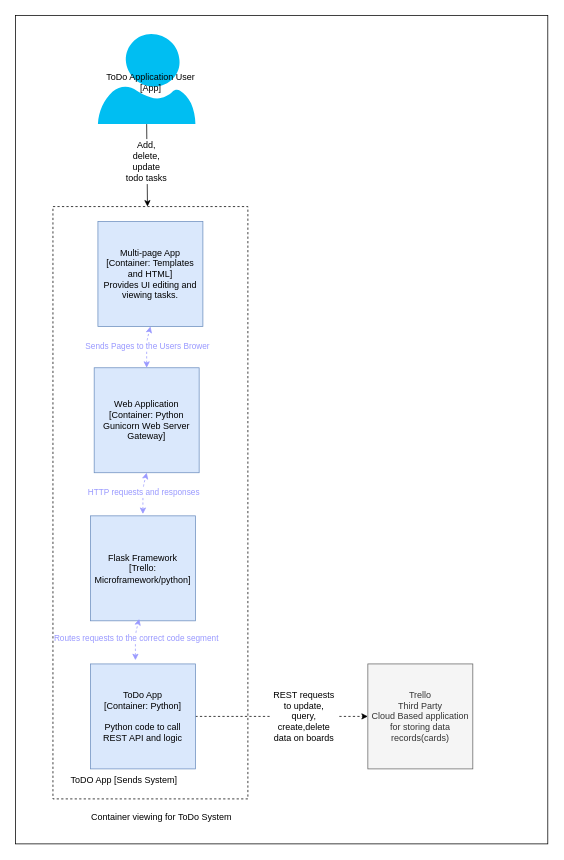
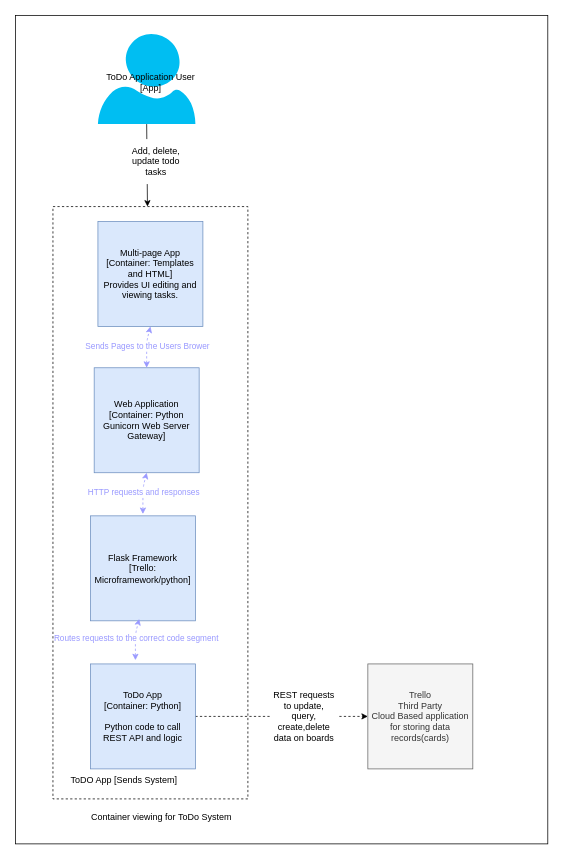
(147, 162) -> (156, 162)
